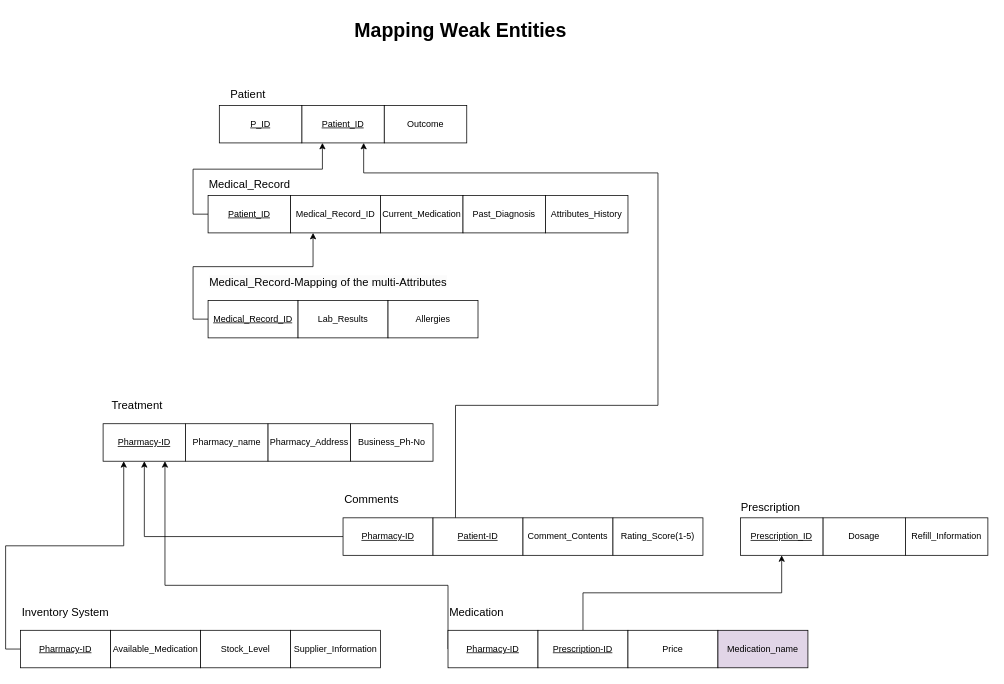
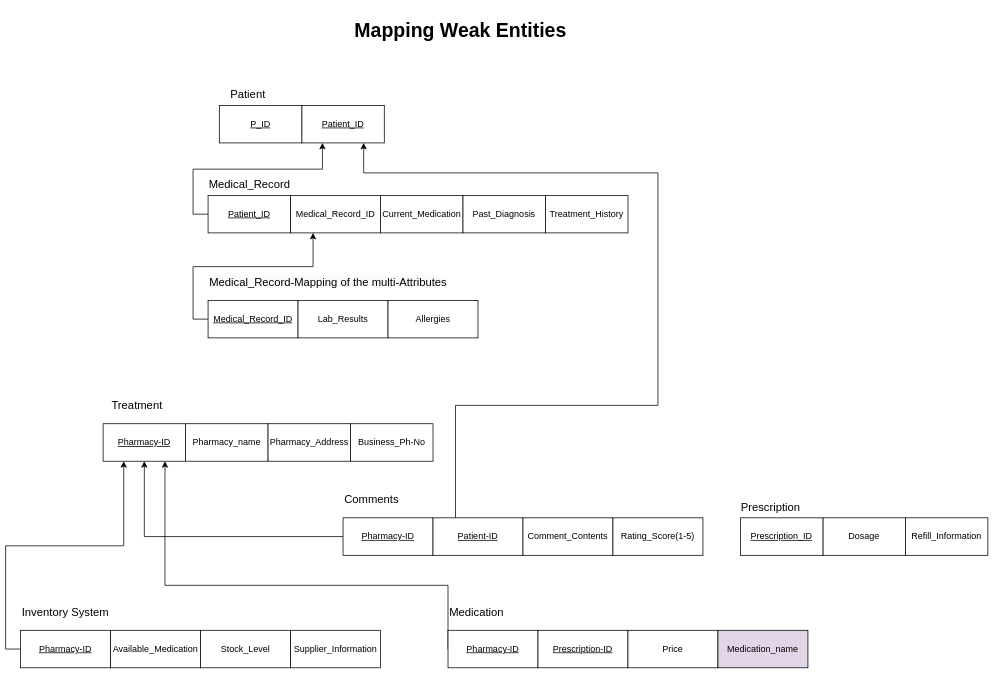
(426, 124) -> none
(587, 214) -> (587, 214)
(698, 593) -> none
